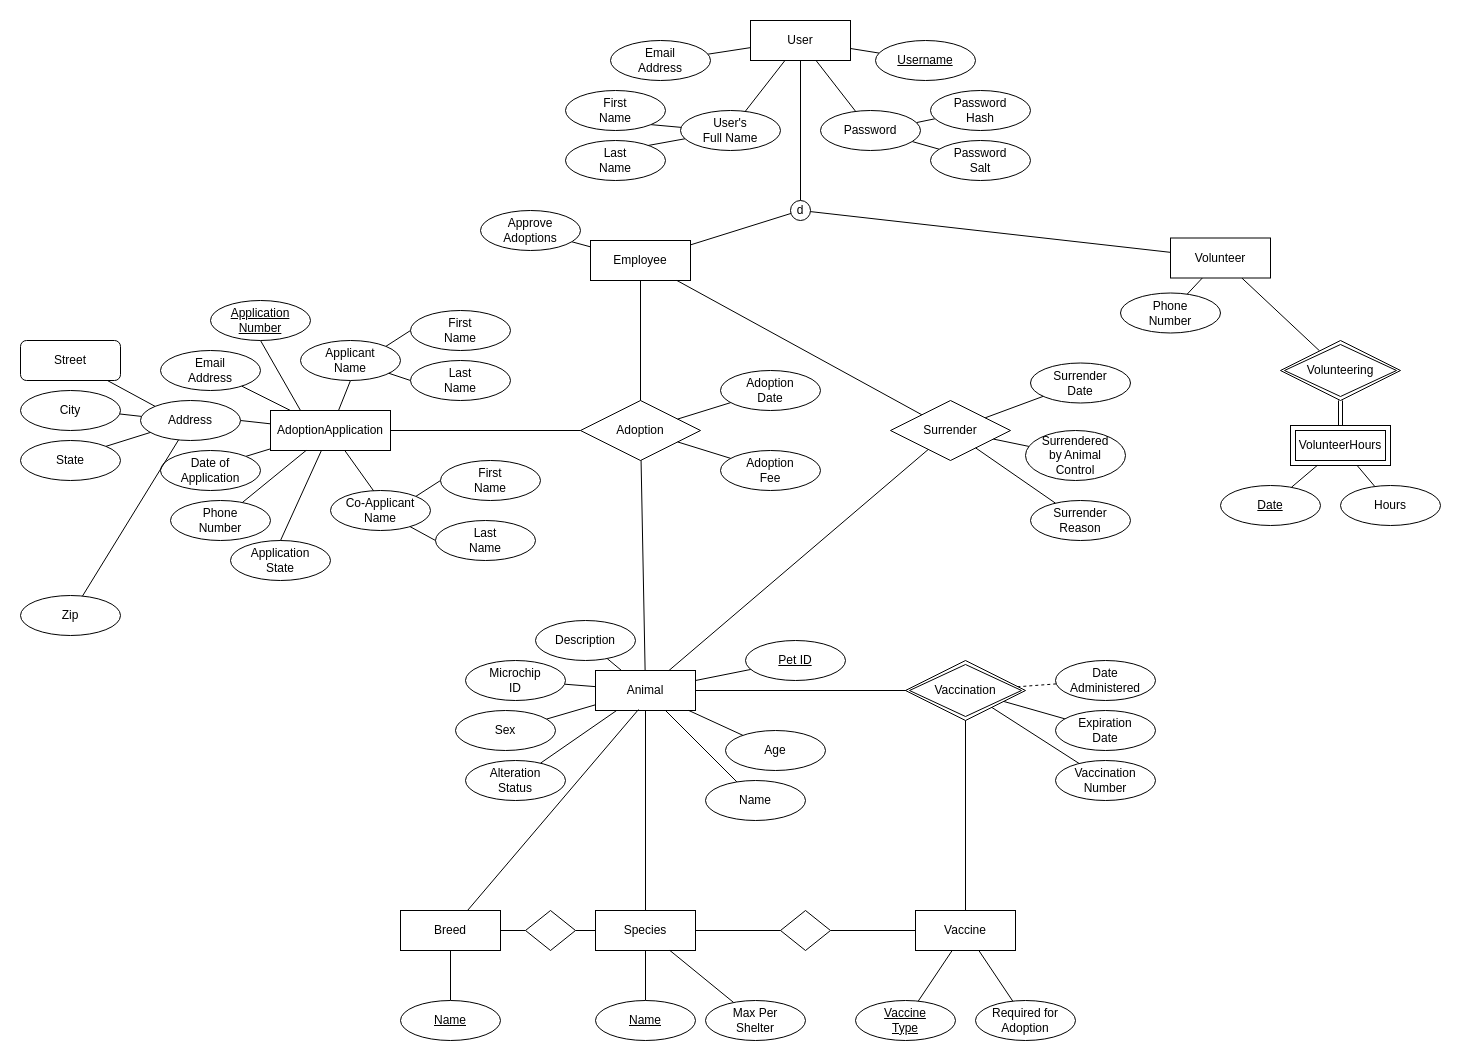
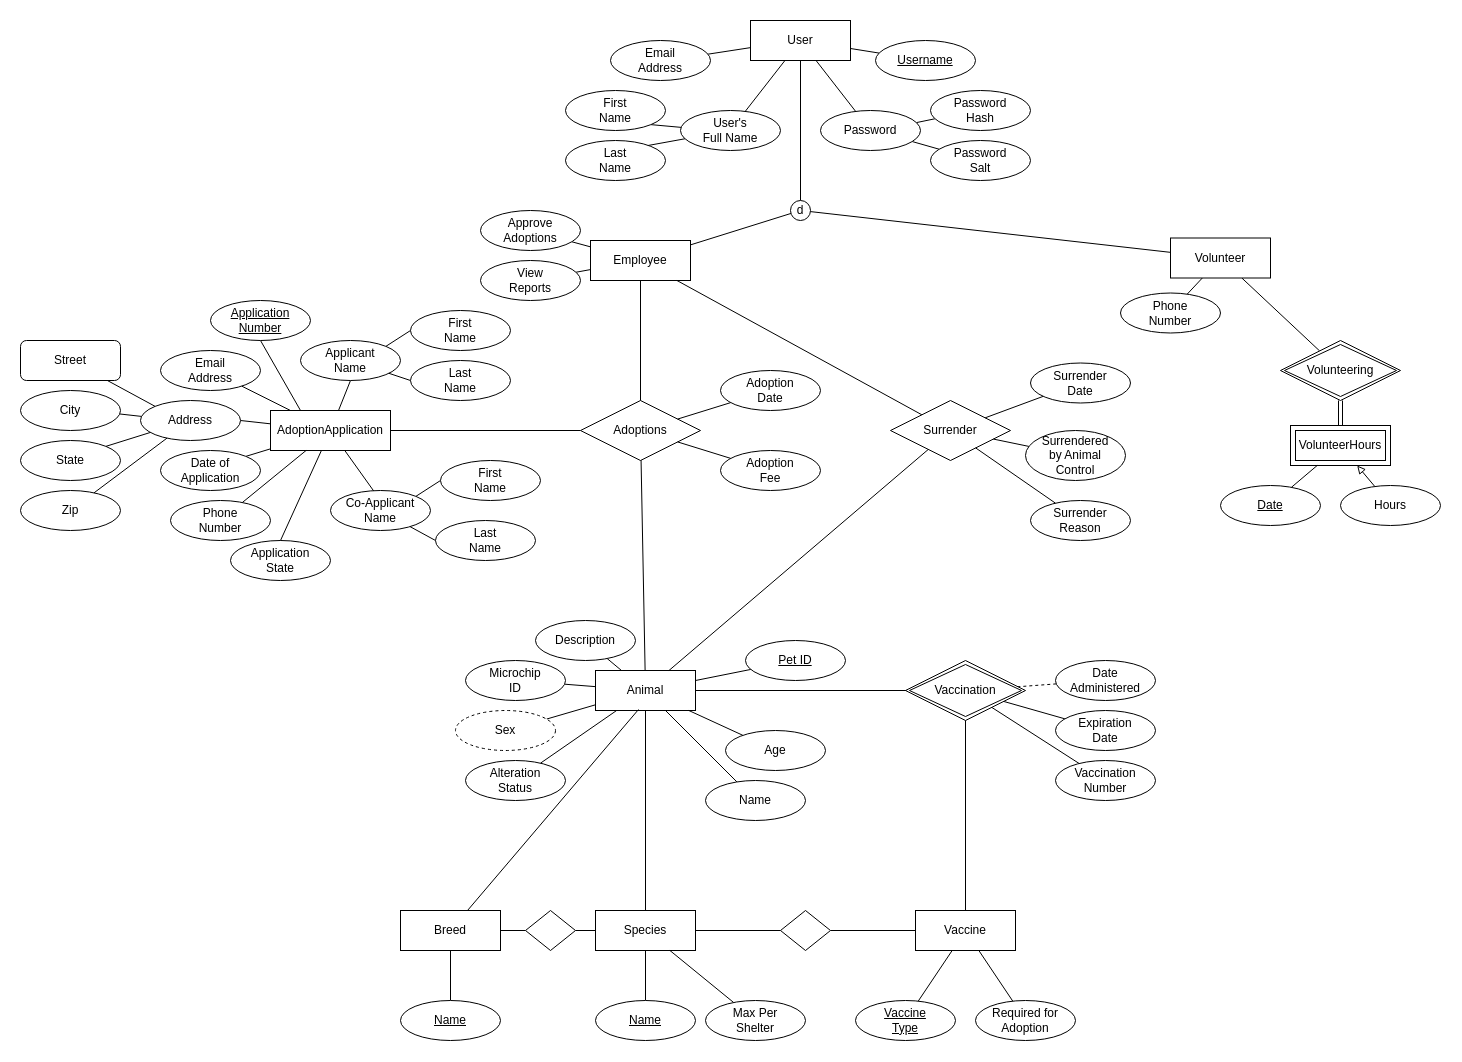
none -> (583, 271)
none -> (531, 281)
(641, 431) -> (641, 431)
(1360, 469) -> (1363, 472)
(71, 616) -> (71, 511)
(506, 731) -> (506, 731)
